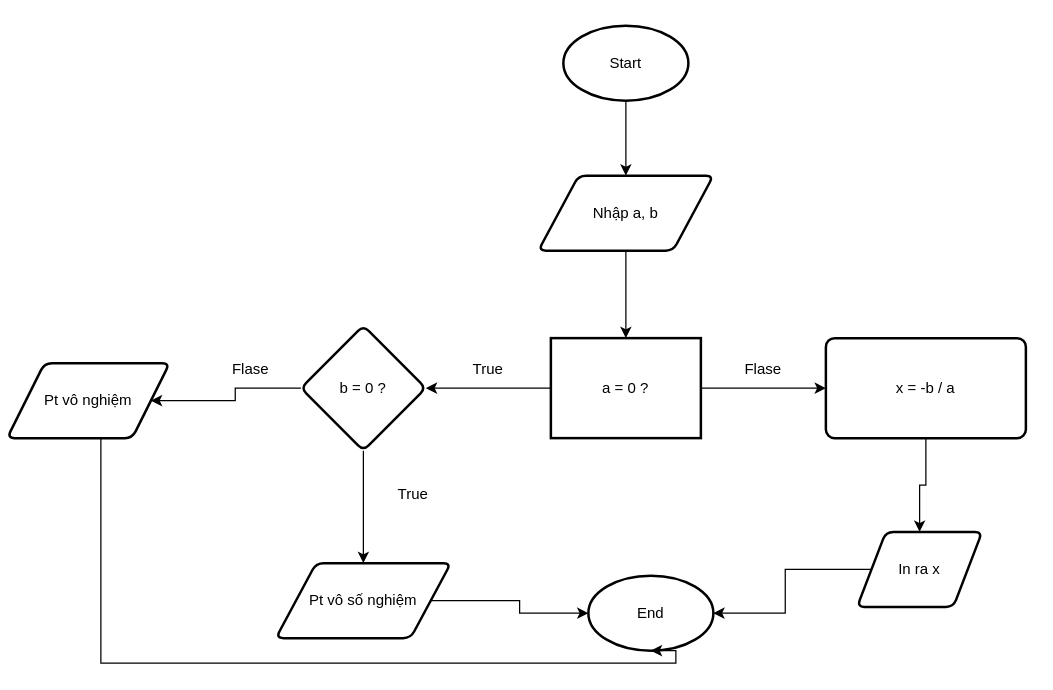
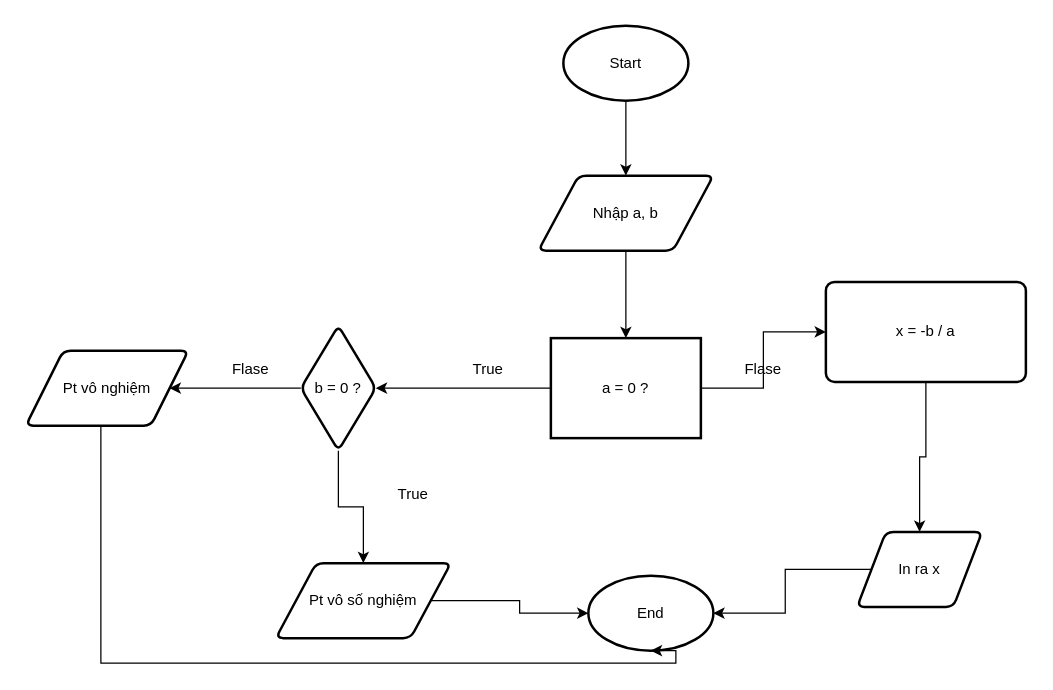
(363, 388) -> (338, 388)
(926, 388) -> (926, 332)
(88, 401) -> (107, 388)
